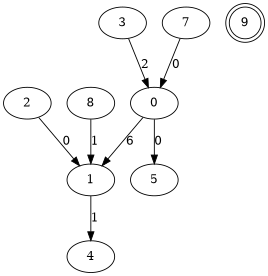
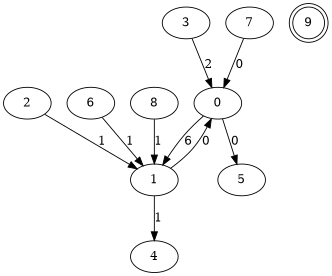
none -> (91, 103)
(67, 142) -> (102, 142)
none -> (192, 150)
